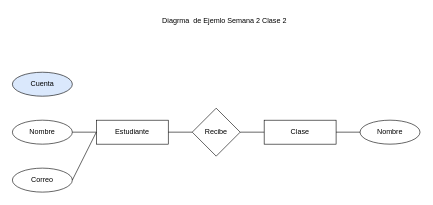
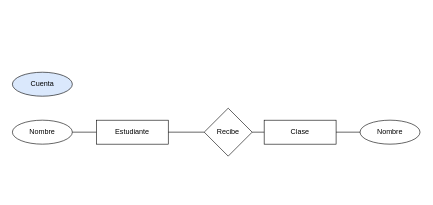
(225, 21) -> none
(216, 132) -> (228, 132)
(84, 158) -> none
(42, 180) -> none
